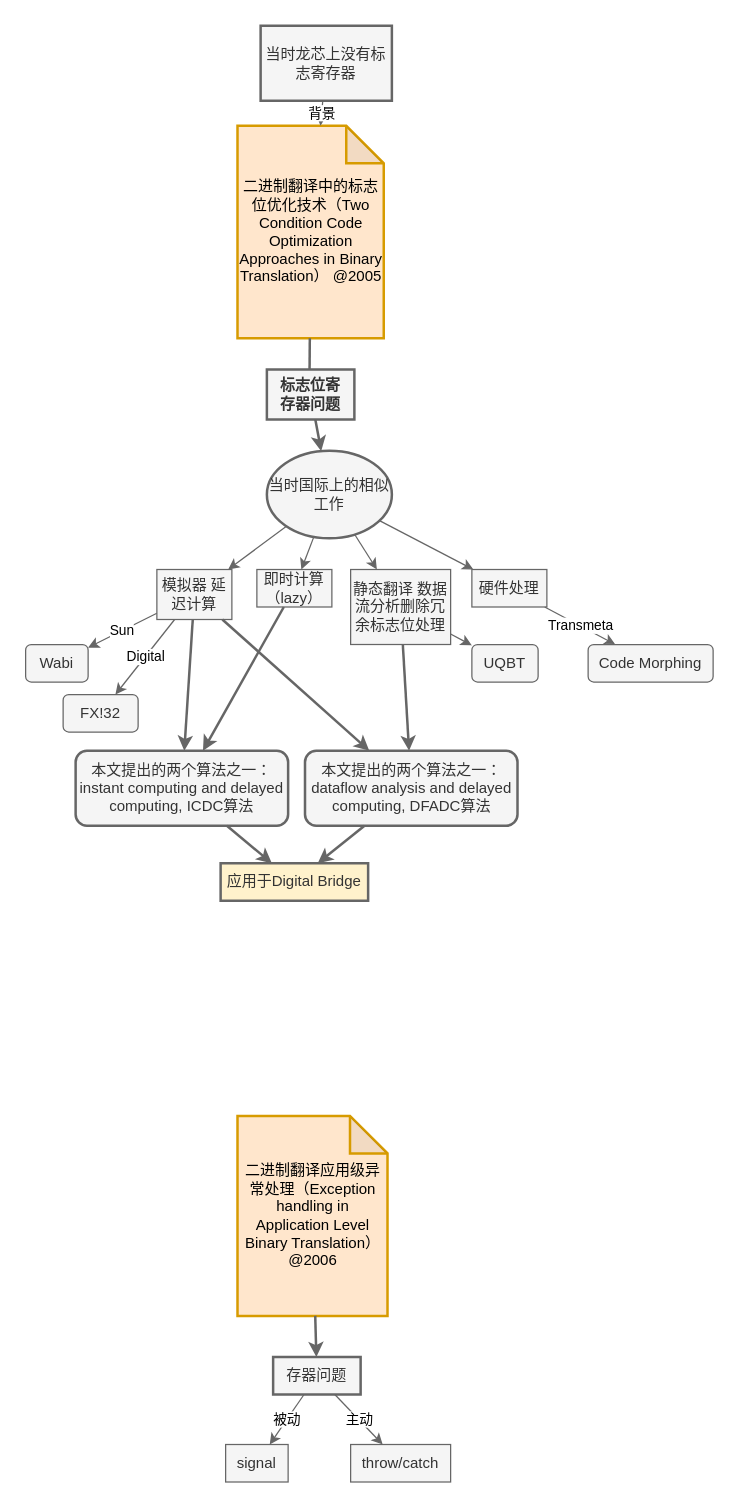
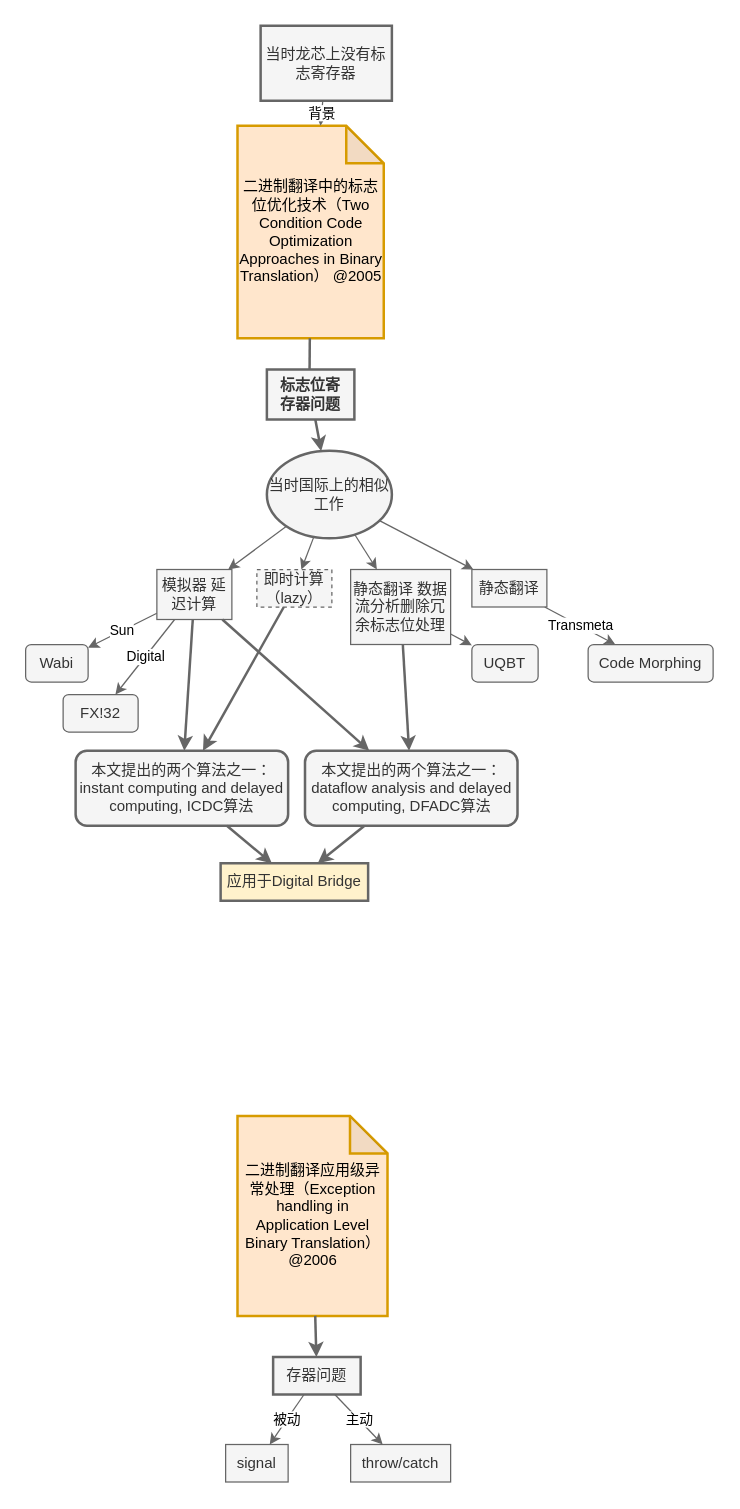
(294, 588) -> (294, 588)
(509, 588) -> (509, 588)
